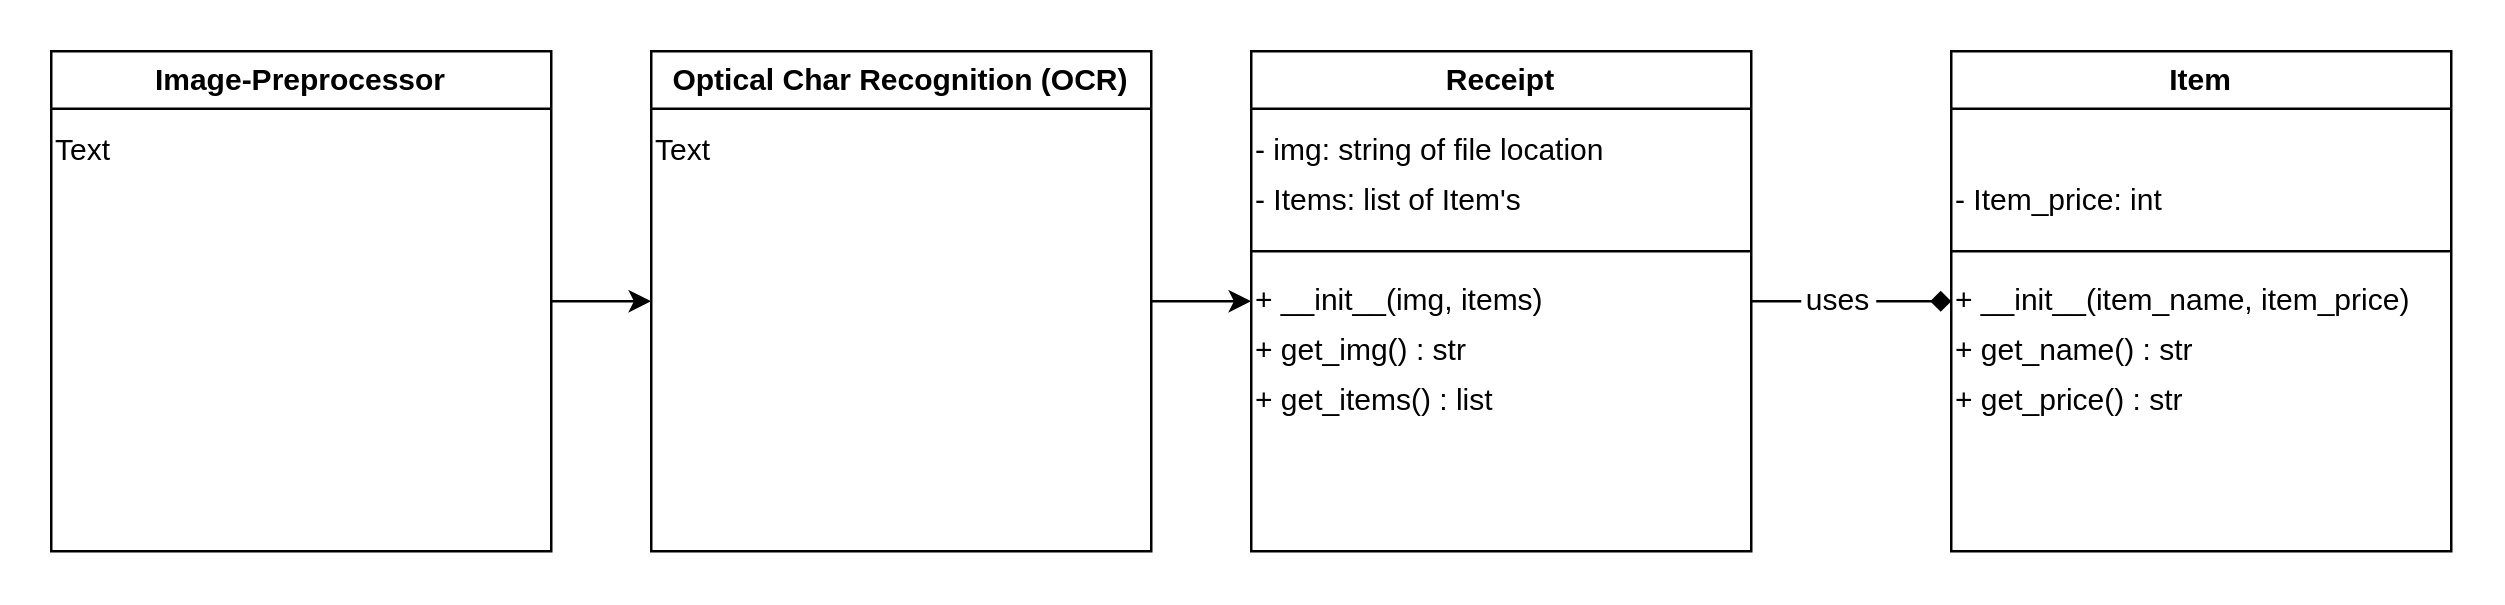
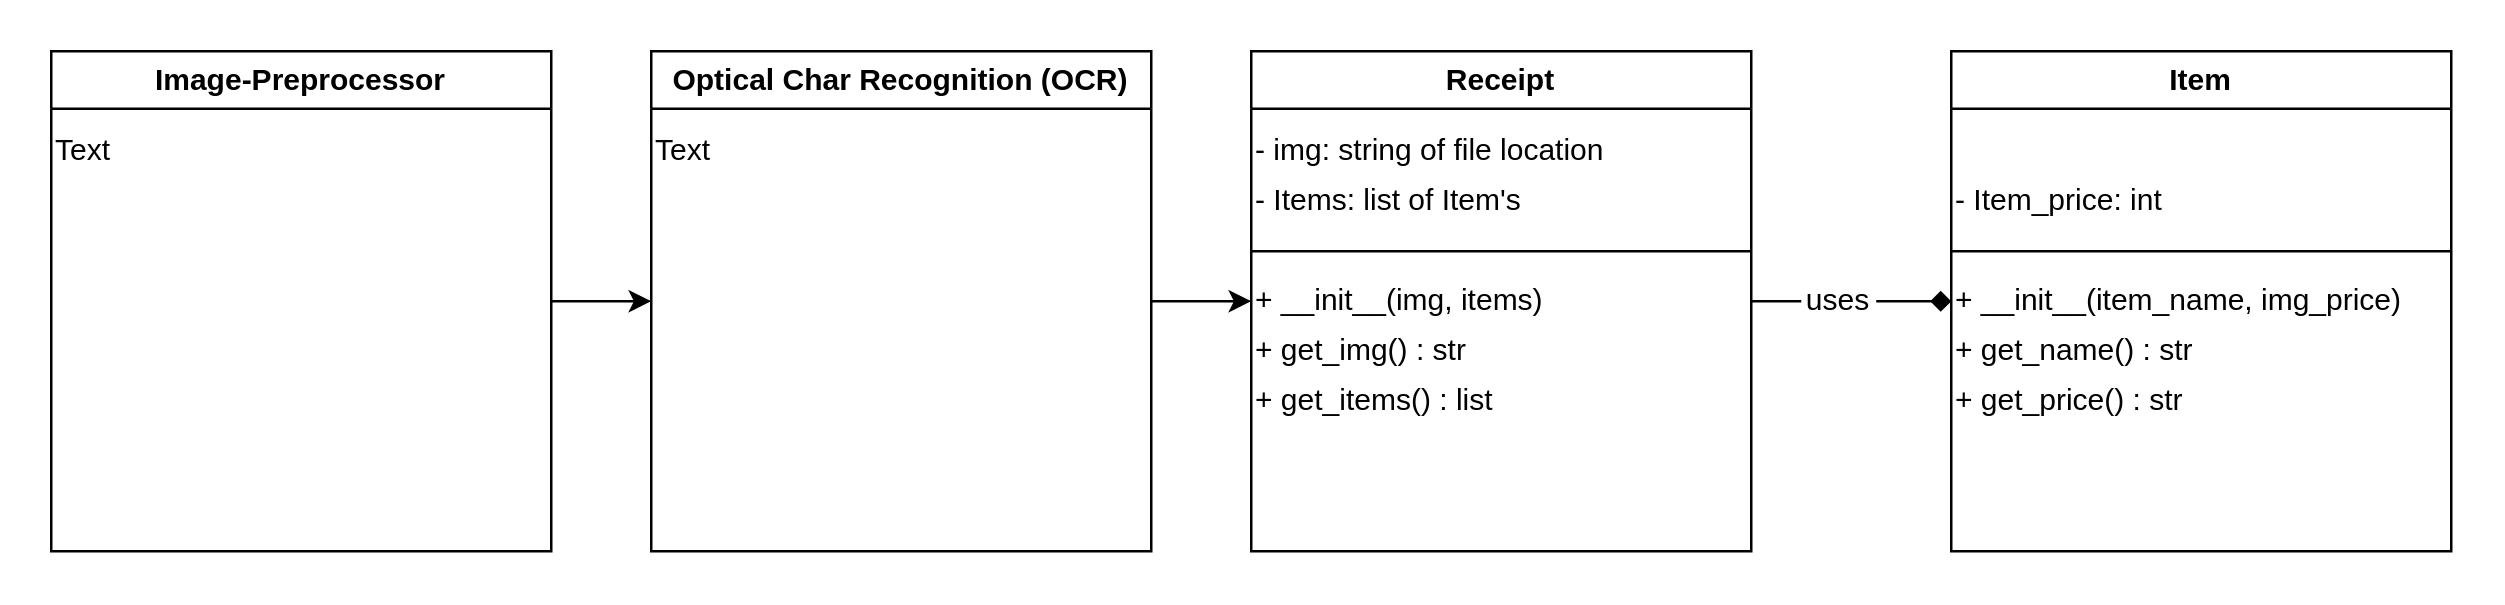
(2202, 301) -> (2194, 301)
